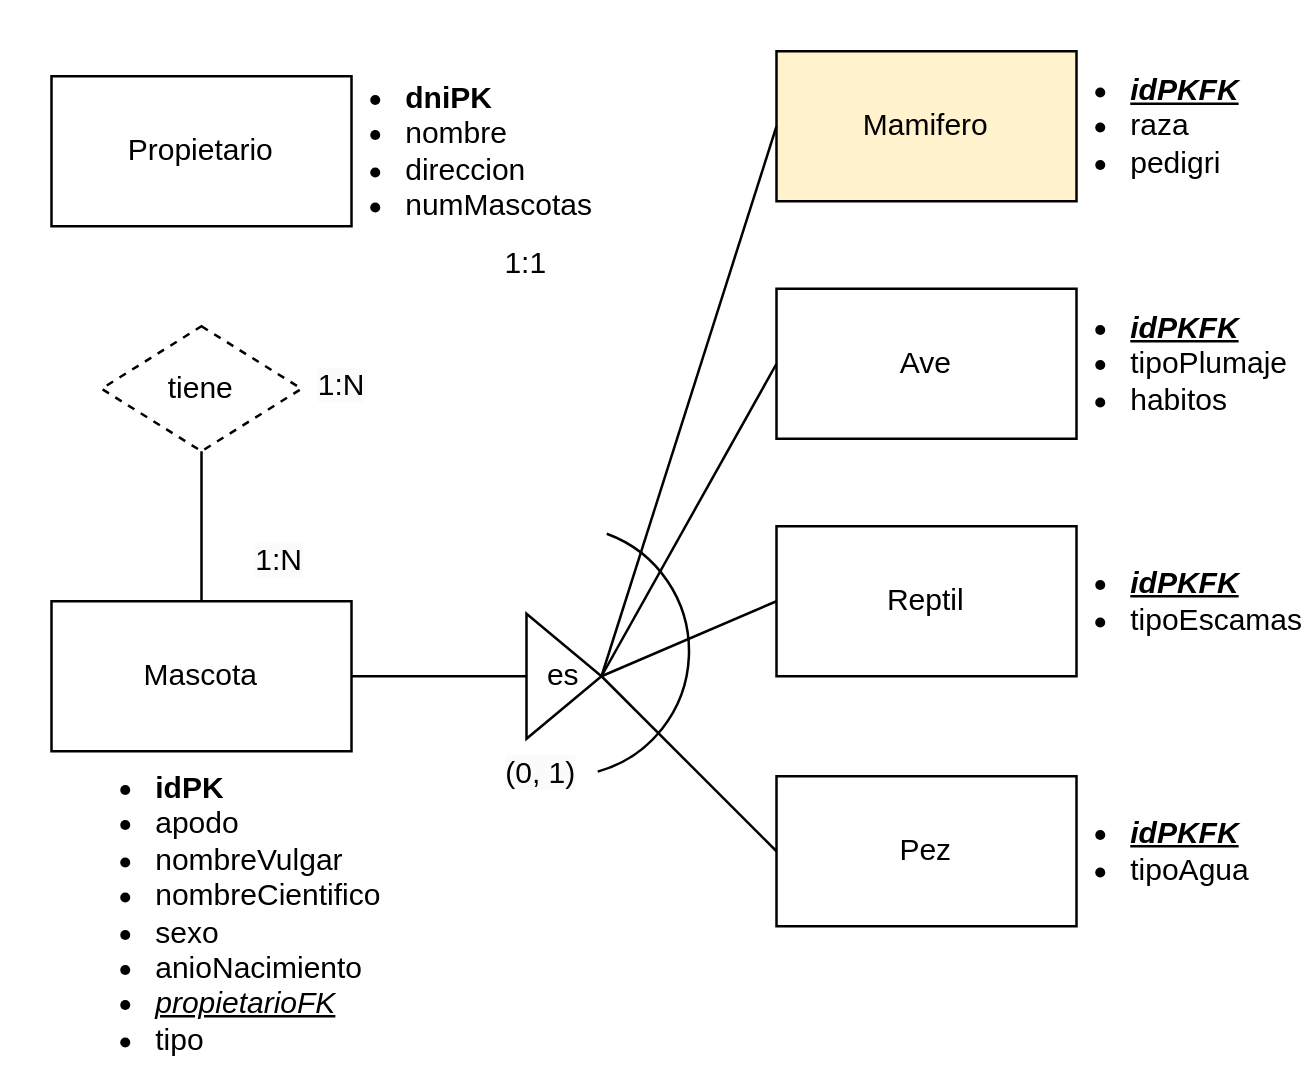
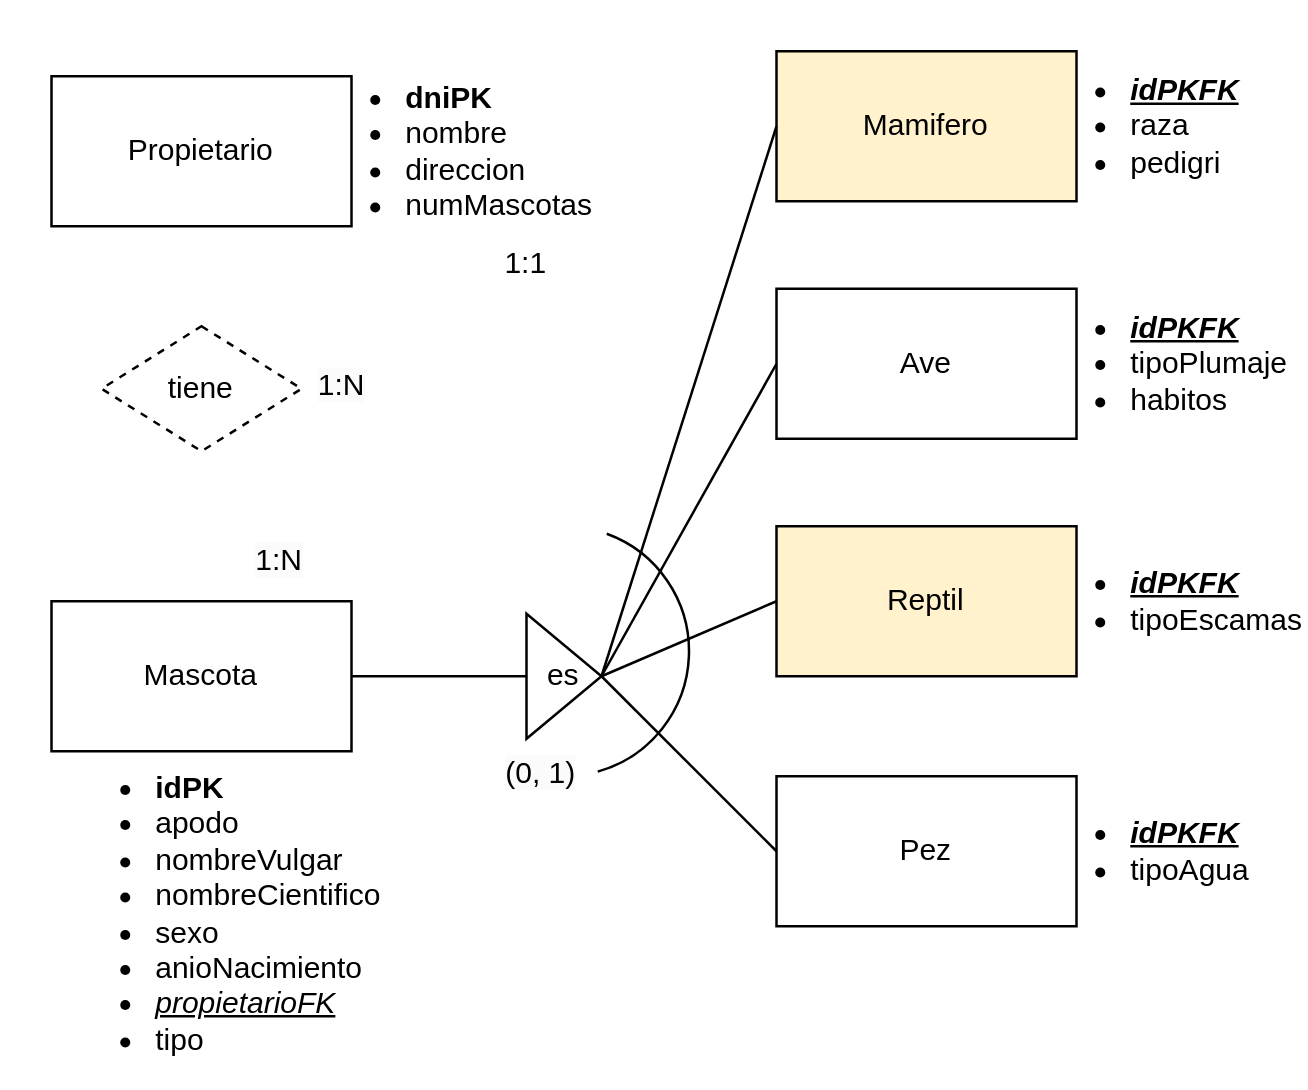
(201, 526) -> none
(926, 601) -> (926, 601)
